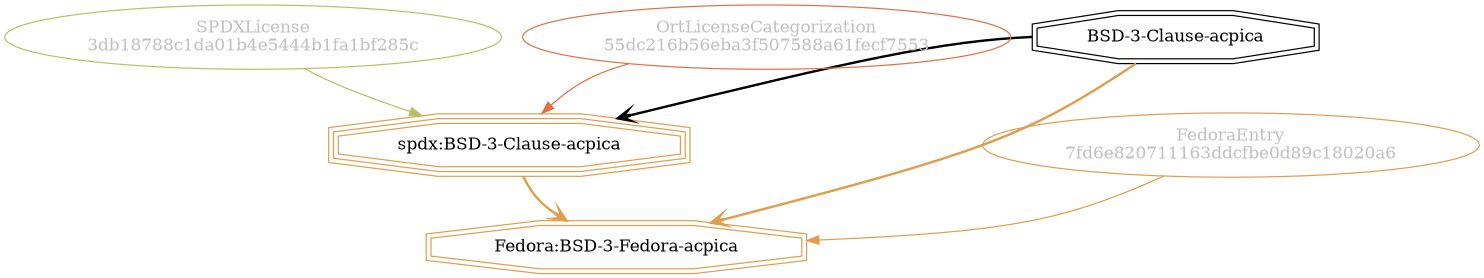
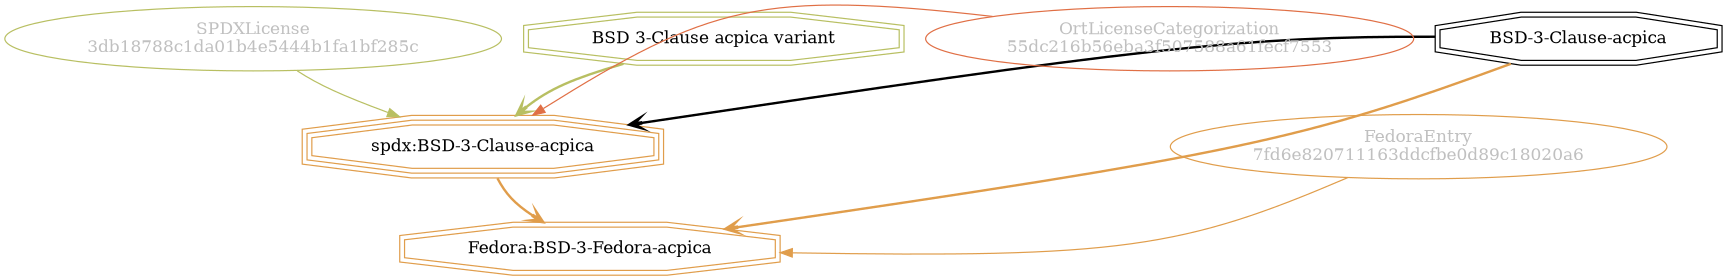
none -> (714, 39)
